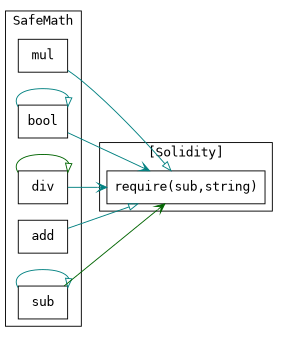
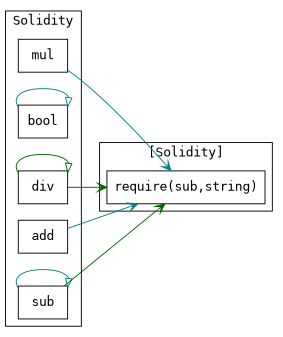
(43, 21) -> (43, 21)
(119, 115) -> (119, 115)
(106, 151) -> none
(87, 187) -> (87, 187)
(98, 218) -> (98, 218)
